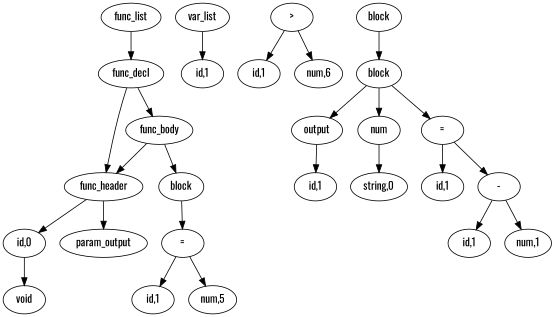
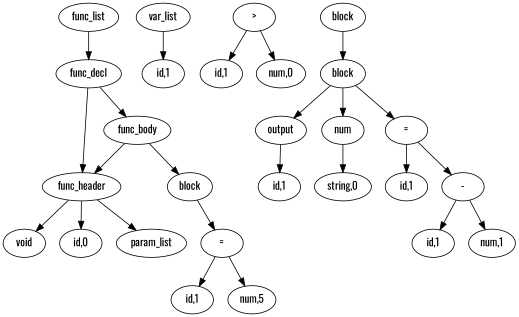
(319, 74) -> (281, 74)
(104, 243) -> (151, 243)
(24, 268) -> (55, 213)
